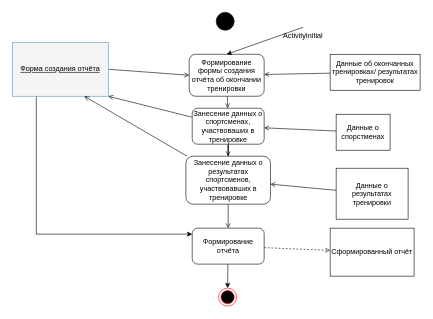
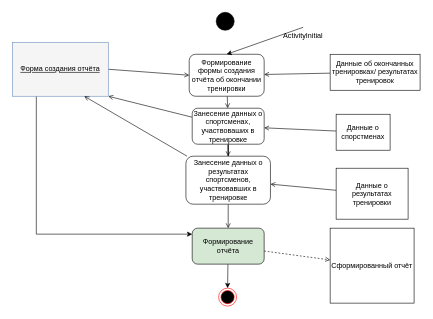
(228, 246) -> (228, 246)
(372, 252) -> (372, 266)
